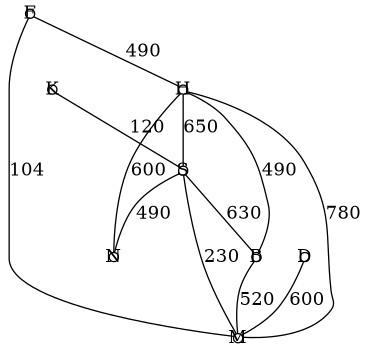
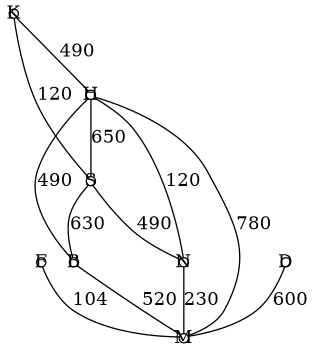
(107, 52) -> (52, 54)
(149, 171) -> (184, 181)
(201, 258) -> (184, 300)
